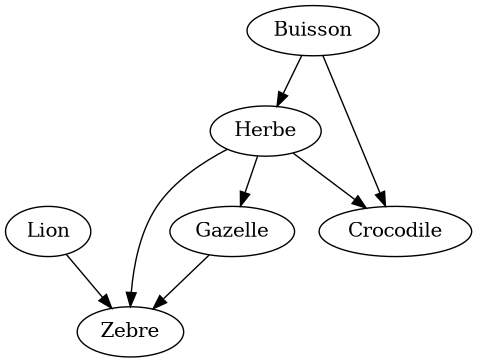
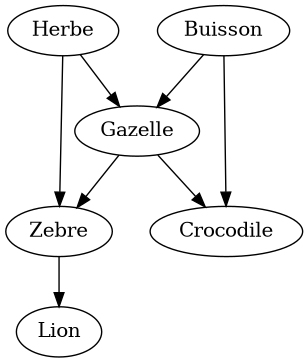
(292, 75) -> (185, 76)
(324, 176) -> (177, 176)
(84, 276) -> (59, 275)
